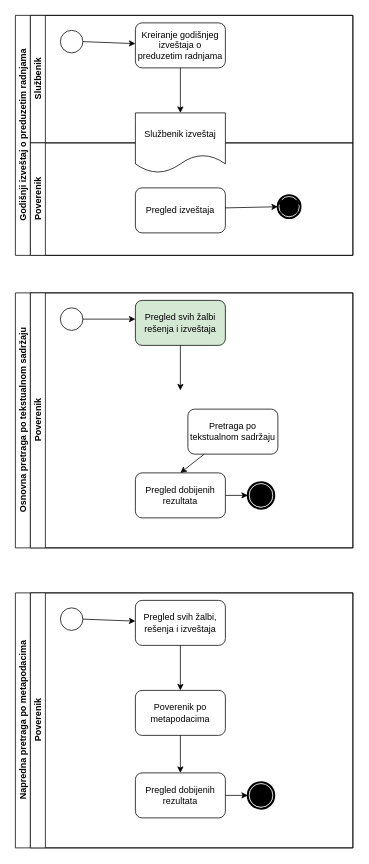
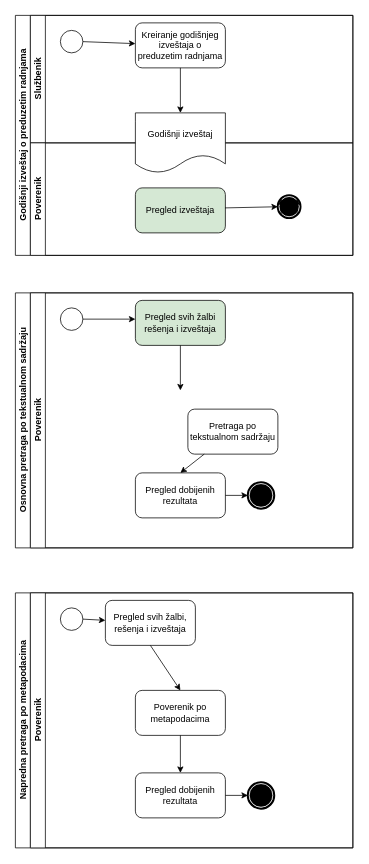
(180, 134) -> (180, 134)
(180, 210) -> (180, 210)
(180, 623) -> (150, 623)
